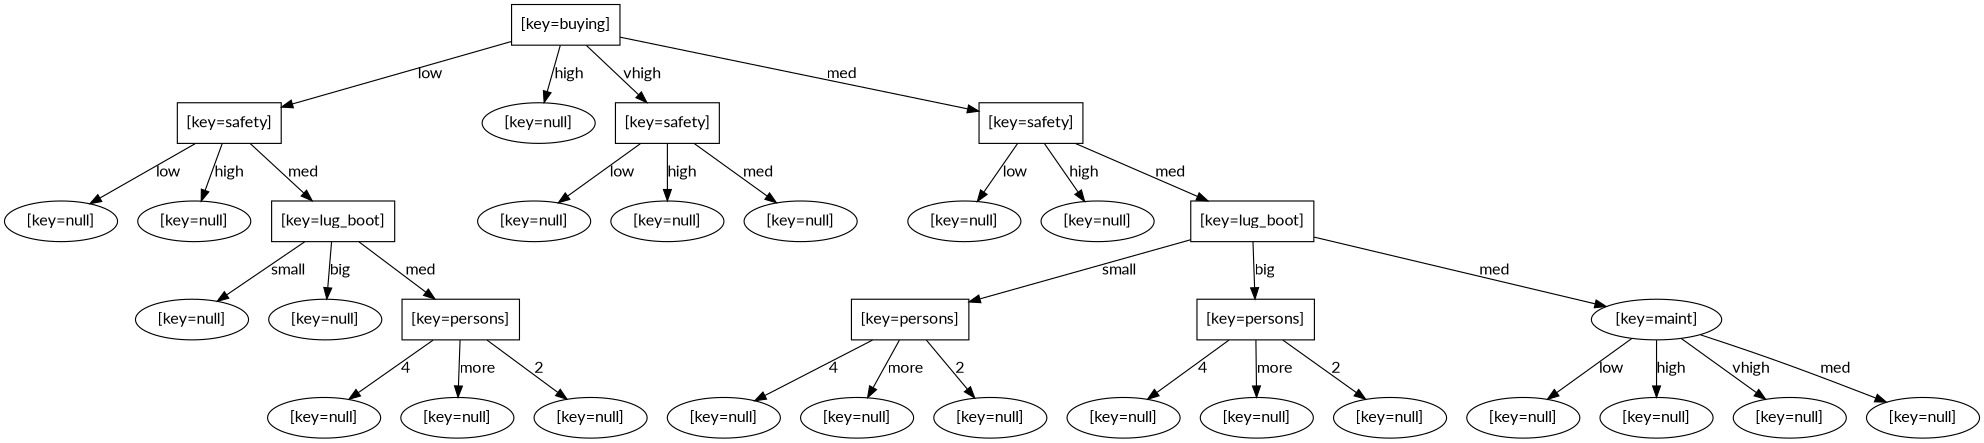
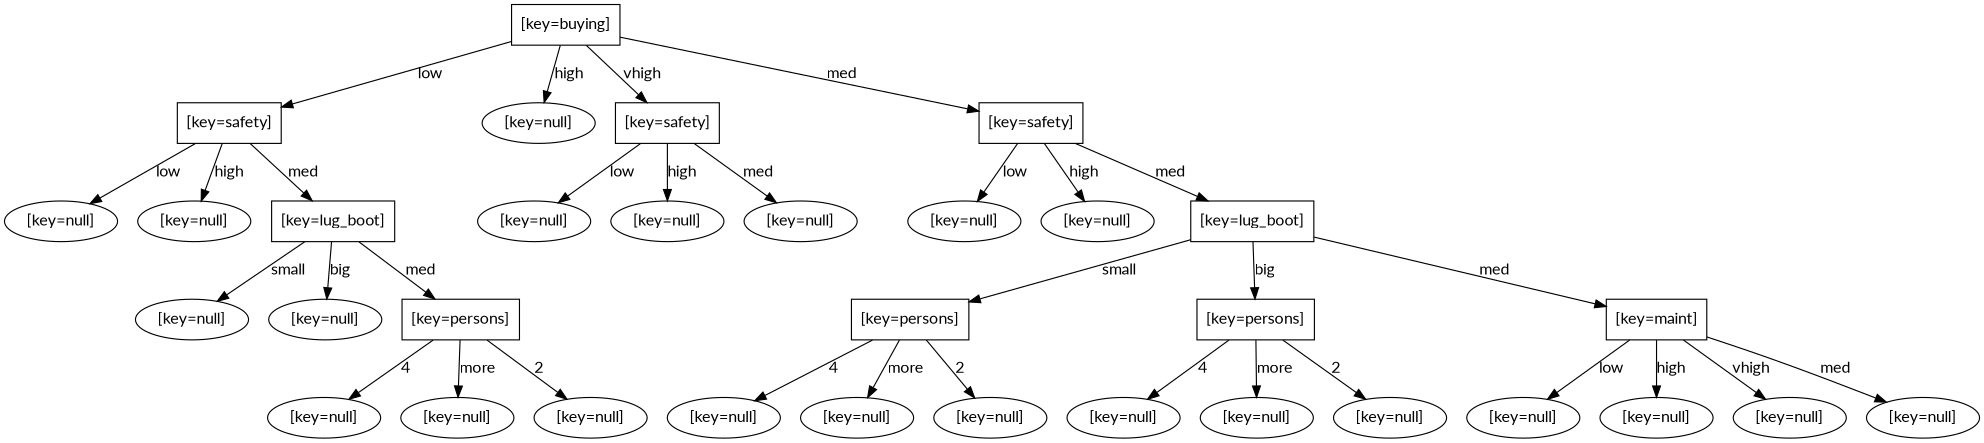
(1656, 320) -> (1656, 320)
